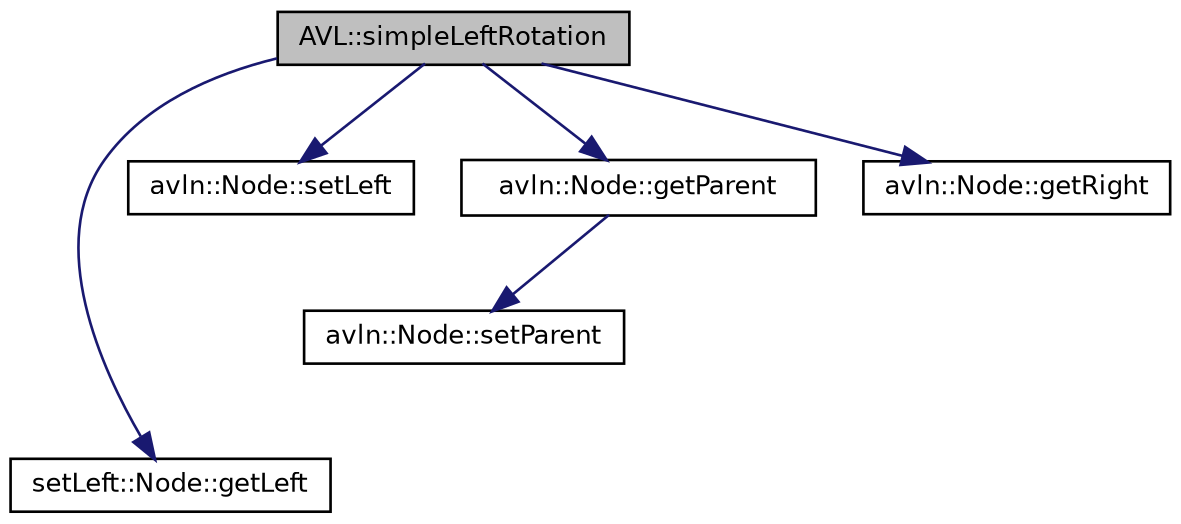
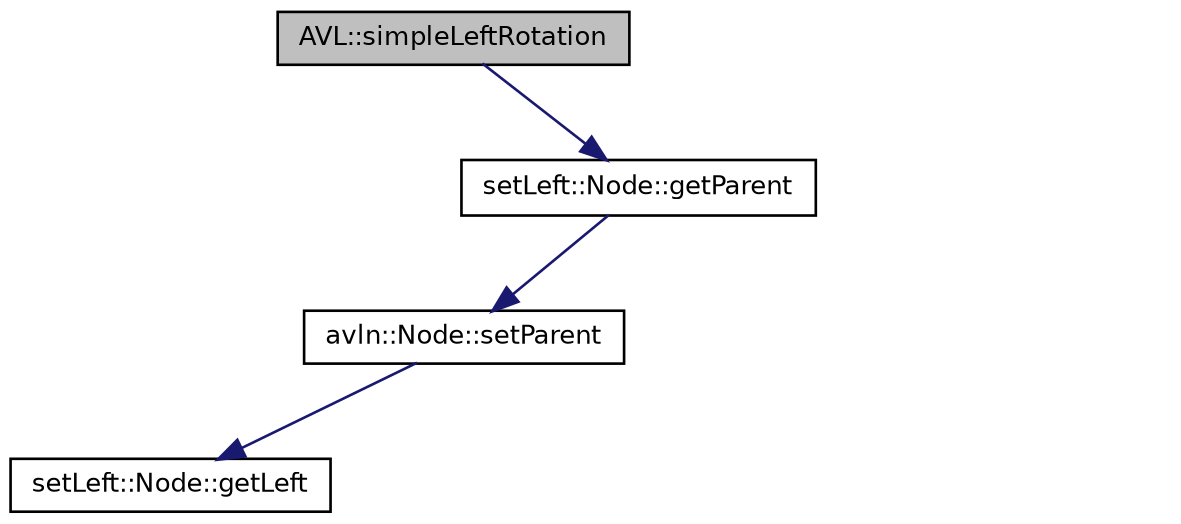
(271, 188) -> none
(639, 188) -> (639, 188)
(1017, 188) -> none
(86, 200) -> (329, 405)
